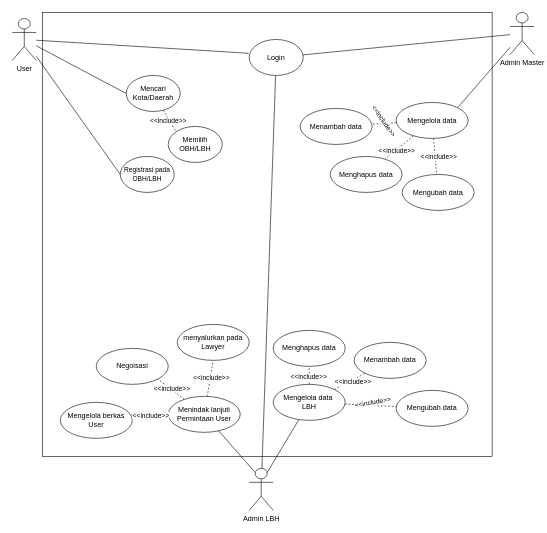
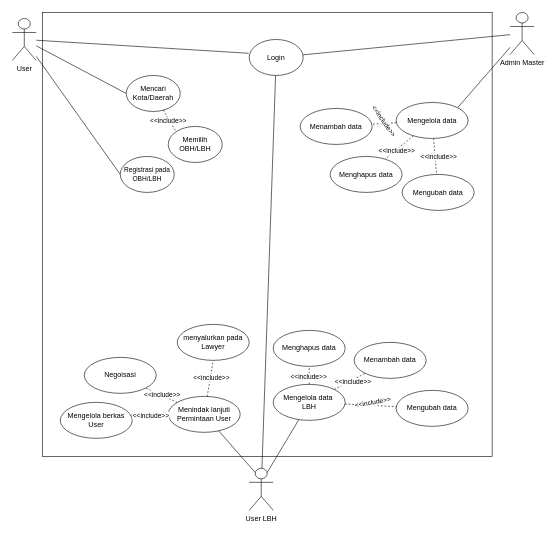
(132, 366) -> (120, 375)
(262, 519) -> (262, 519)
